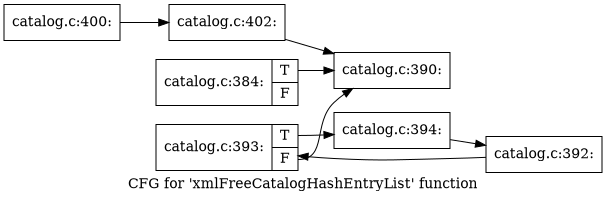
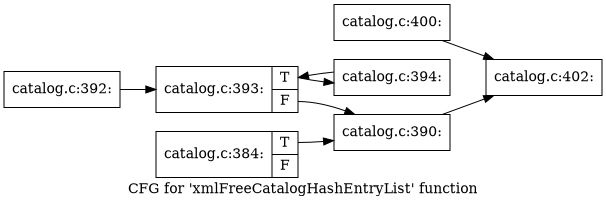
(304, 45) -> (463, 107)
(463, 142) -> (321, 73)
